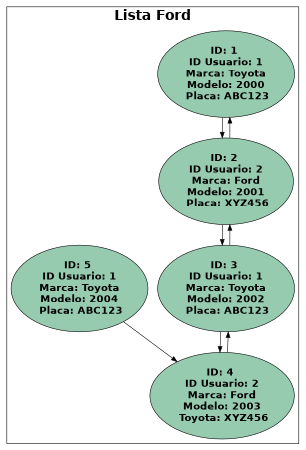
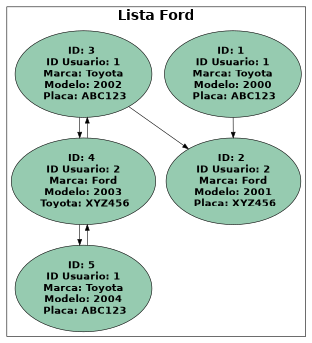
(230, 131) -> none
none -> (80, 232)
(222, 232) -> none
